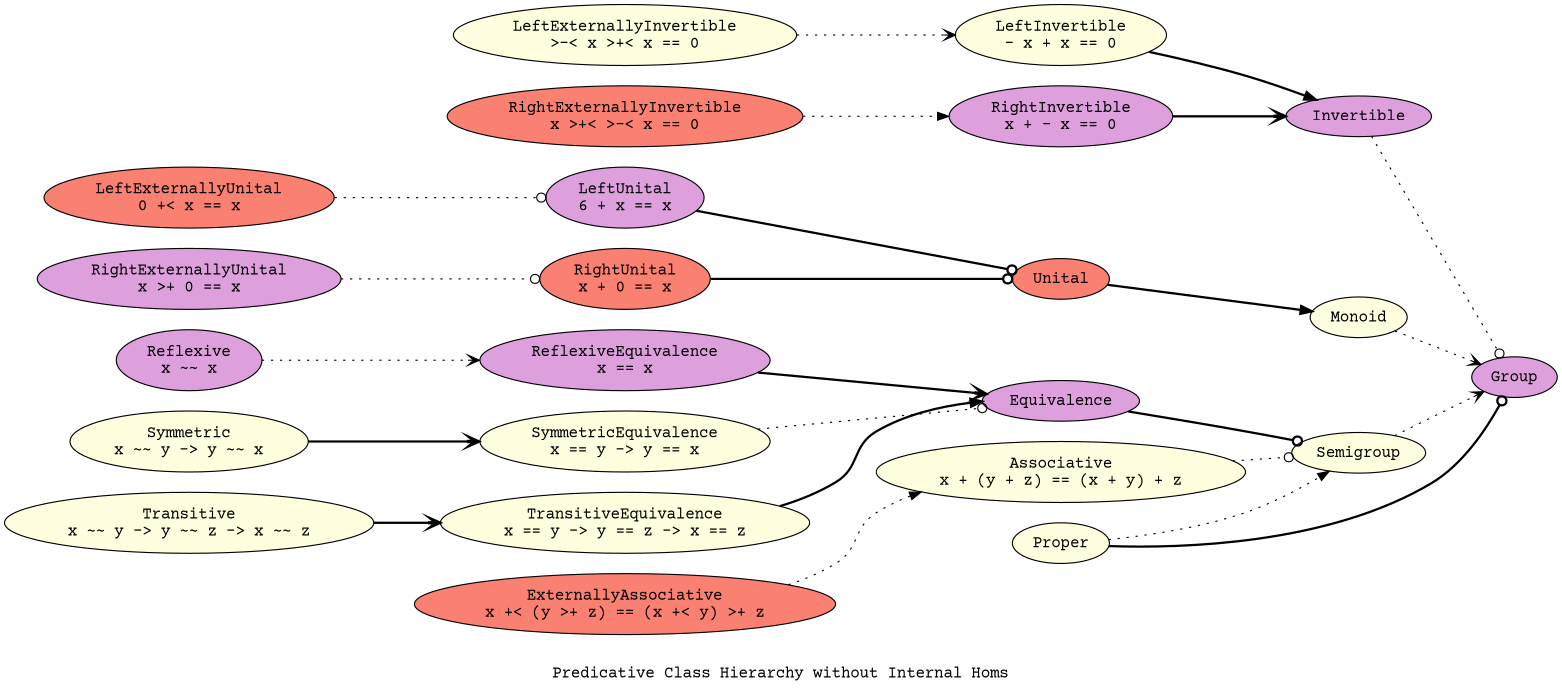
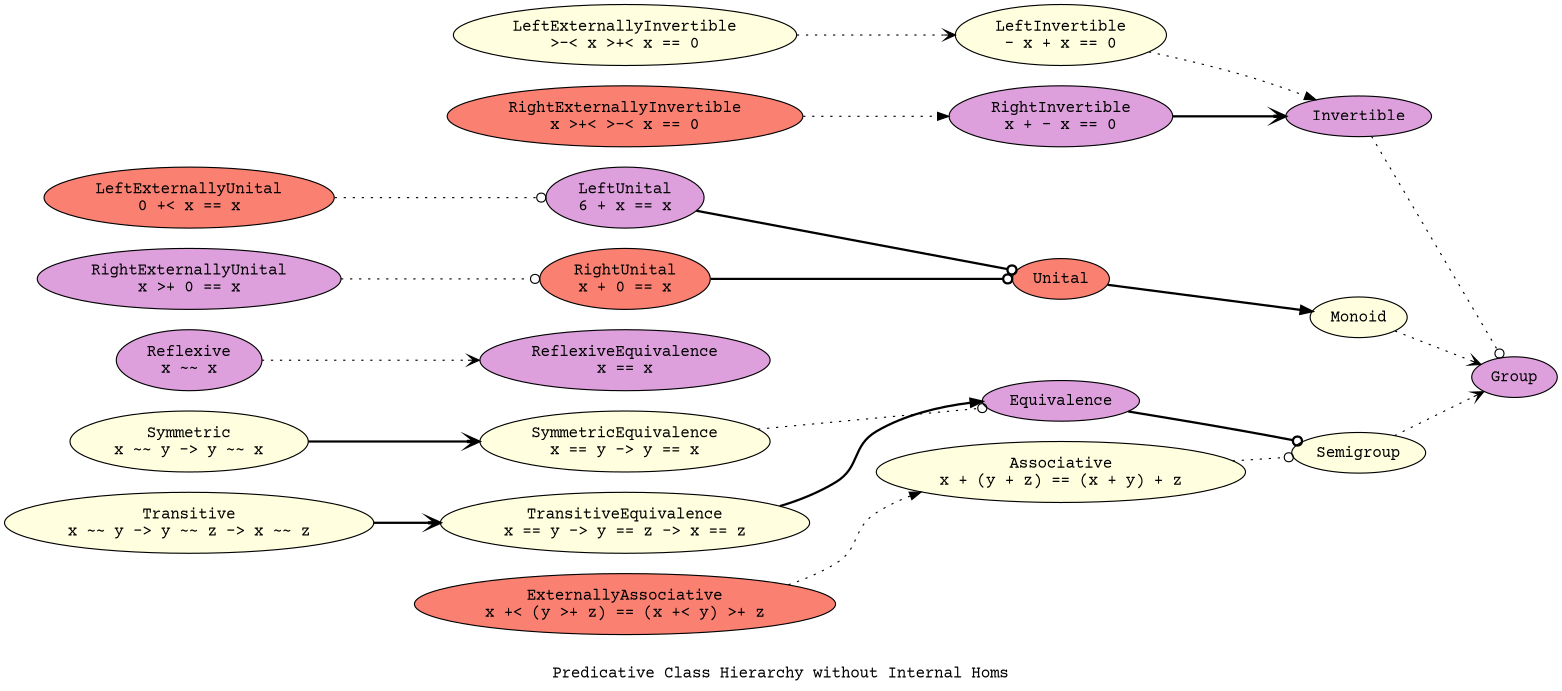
(1228, 71) -> (1228, 71)
(867, 383) -> none
(1061, 543) -> none
